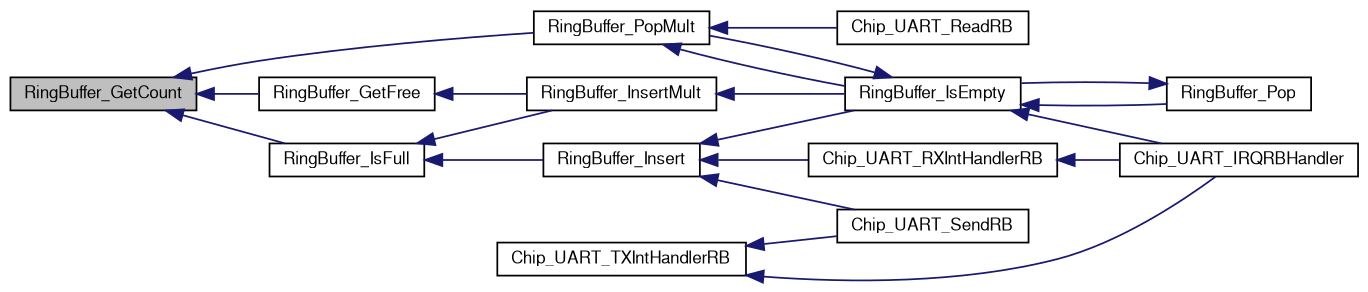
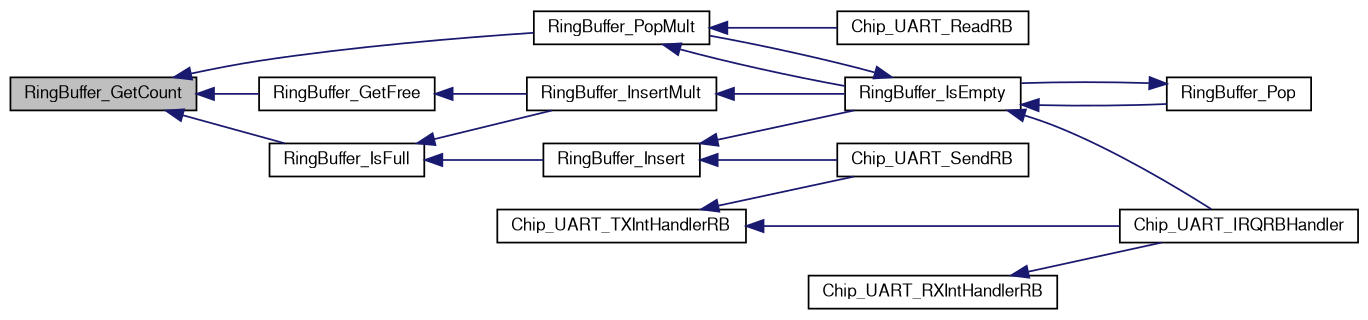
(763, 160) -> none
